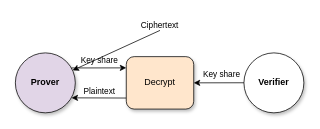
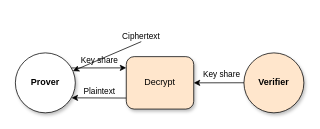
(160, 23) -> (141, 34)
(45, 83) -> (45, 83)
(274, 83) -> (274, 83)
